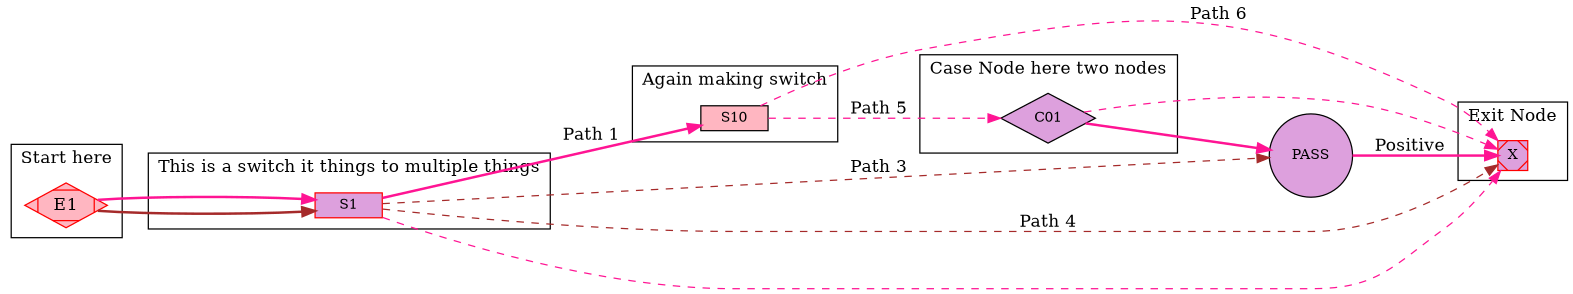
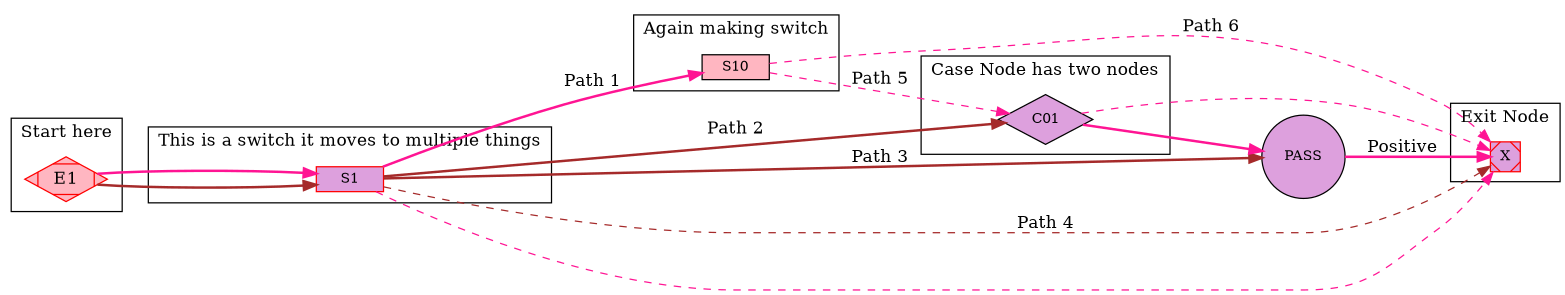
(1049, 69) -> (1046, 70)
none -> (688, 150)
(349, 167) -> (350, 141)
(819, 181) -> (816, 168)
